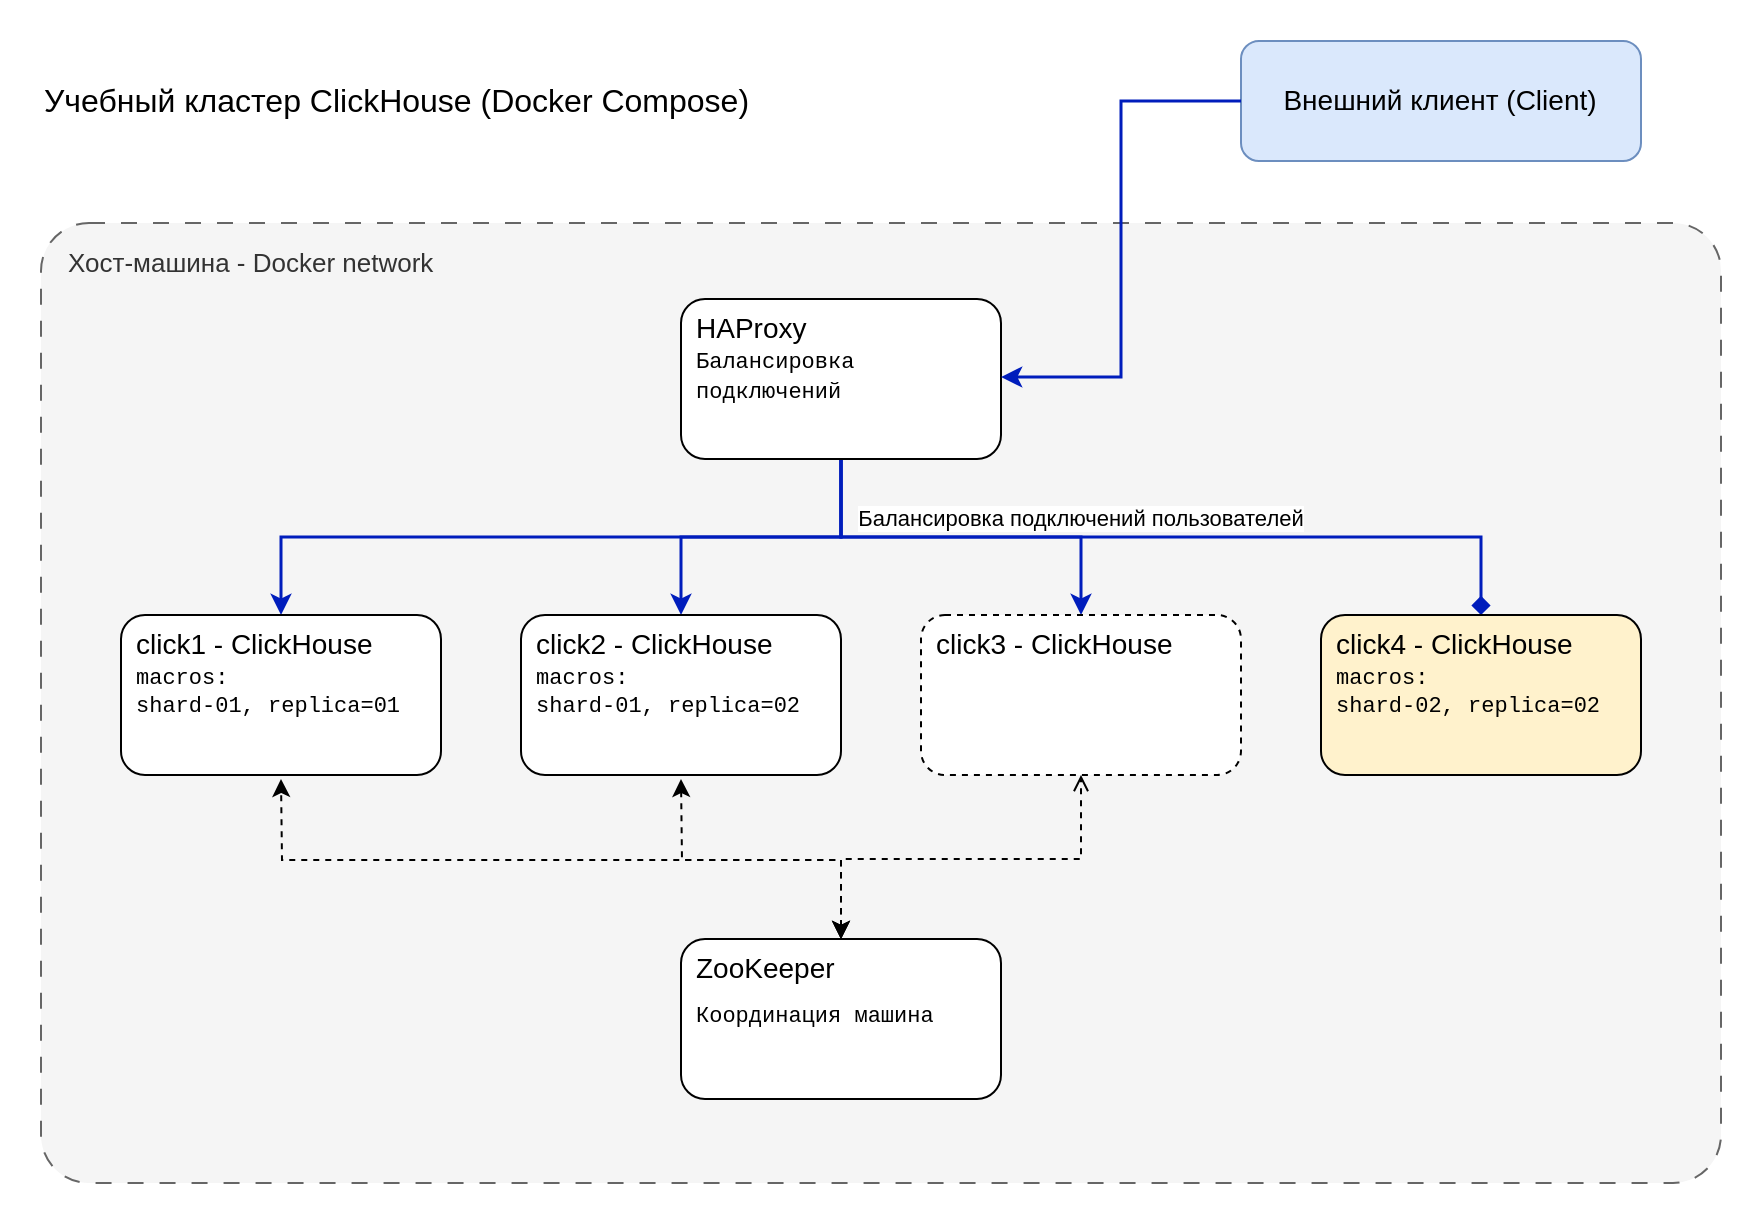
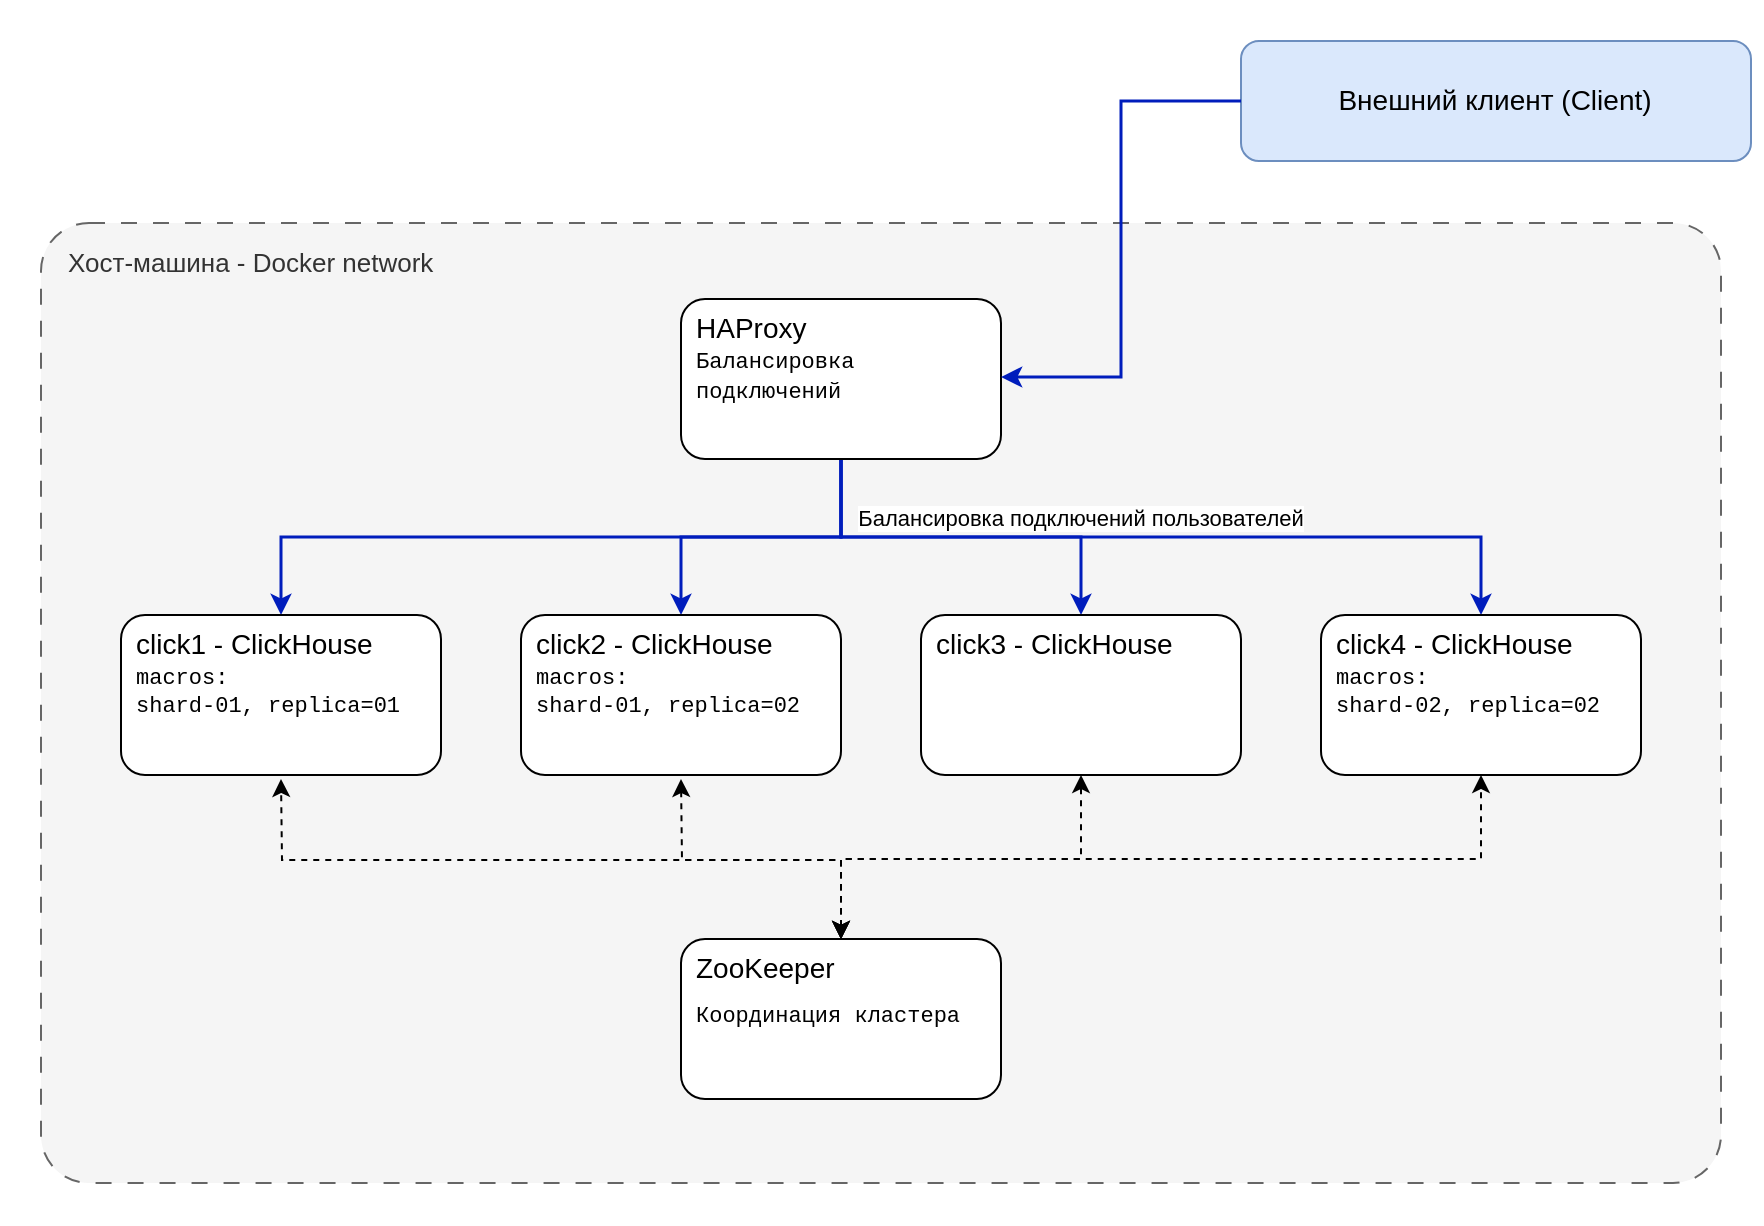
(561, 101) -> none
(1441, 101) -> (1496, 101)
(1481, 596) -> (1481, 597)
(1081, 695) -> (1081, 695)
(1481, 695) -> (1481, 695)
(1081, 786) -> (1081, 790)
none -> (1318, 859)
(805, 1017) -> (817, 1017)
